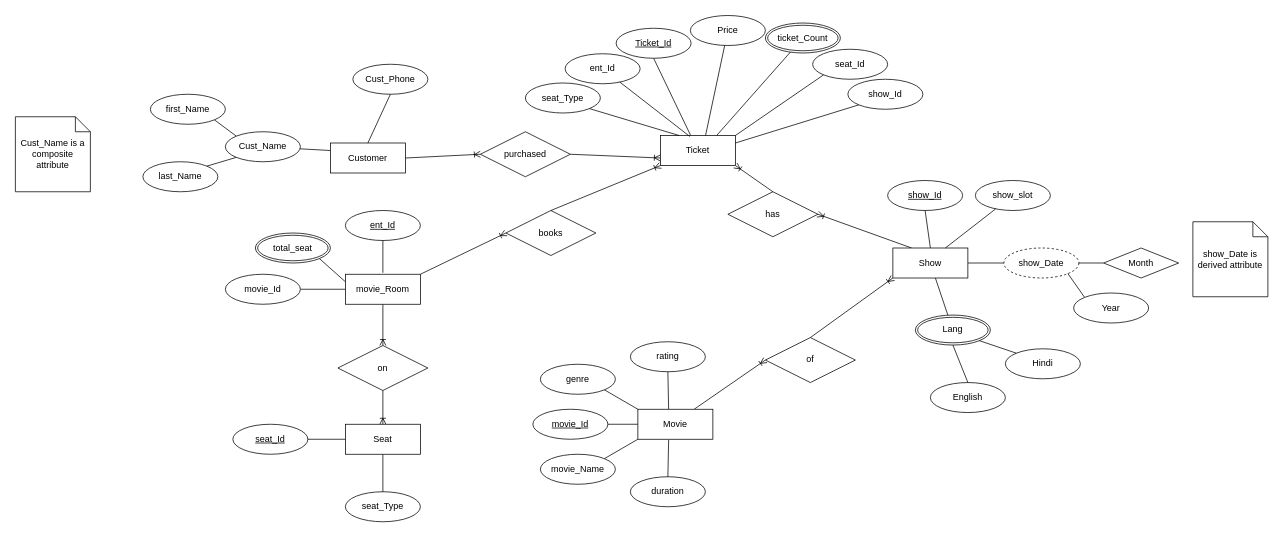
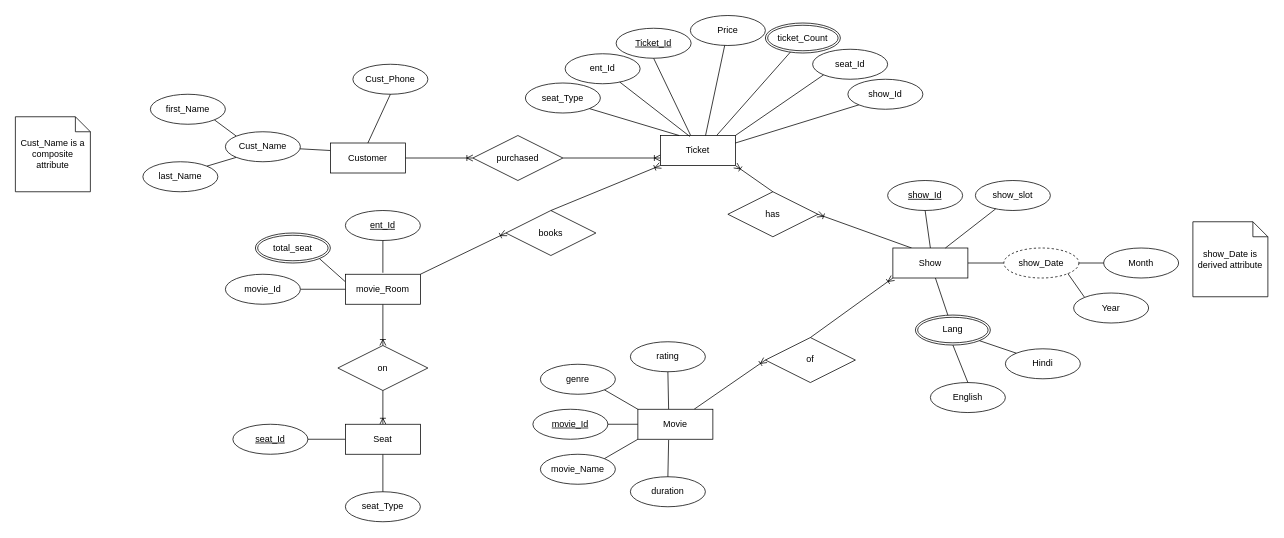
(525, 154) -> (518, 158)
(1141, 263) -> (1141, 263)
